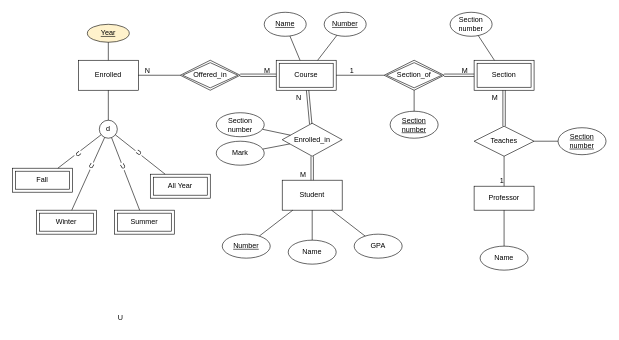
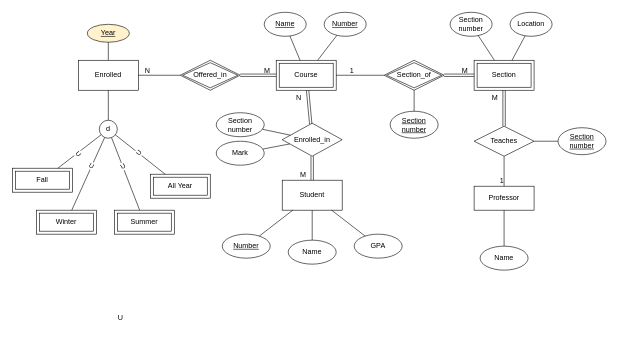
none -> (531, 24)
none -> (519, 48)
